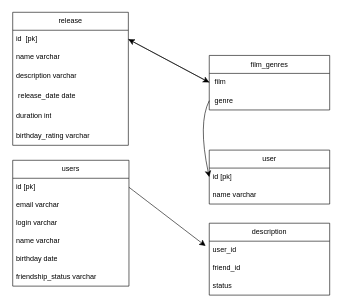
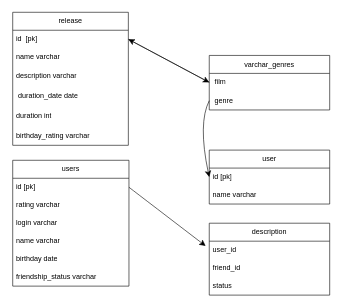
(269, 65) -> (269, 65)
(48, 96) -> (50, 96)
(39, 206) -> (42, 206)
